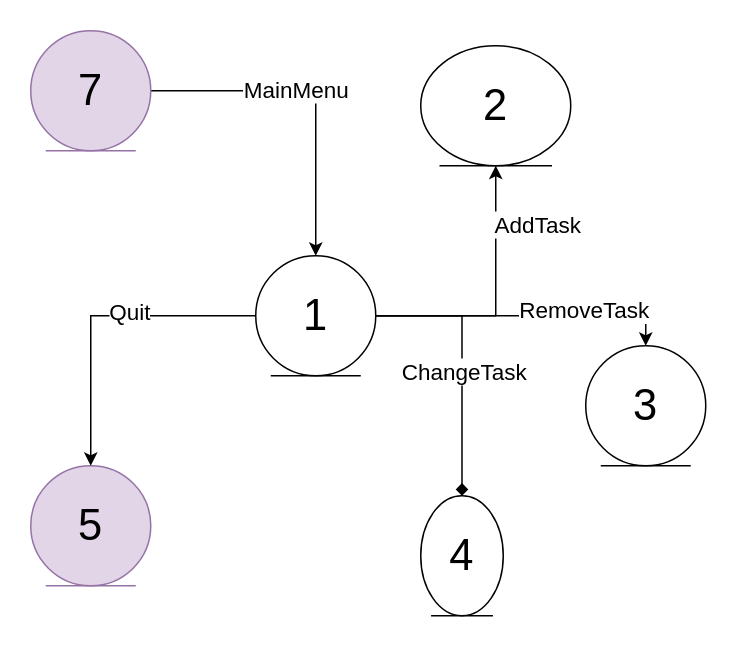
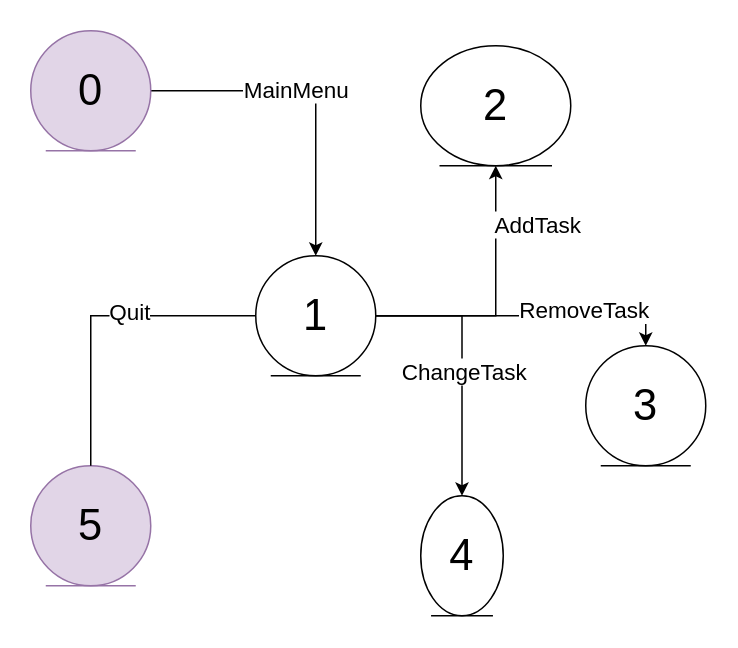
(91, 91) -> (91, 91)
(91, 454) -> (91, 458)
(462, 483) -> (462, 484)
